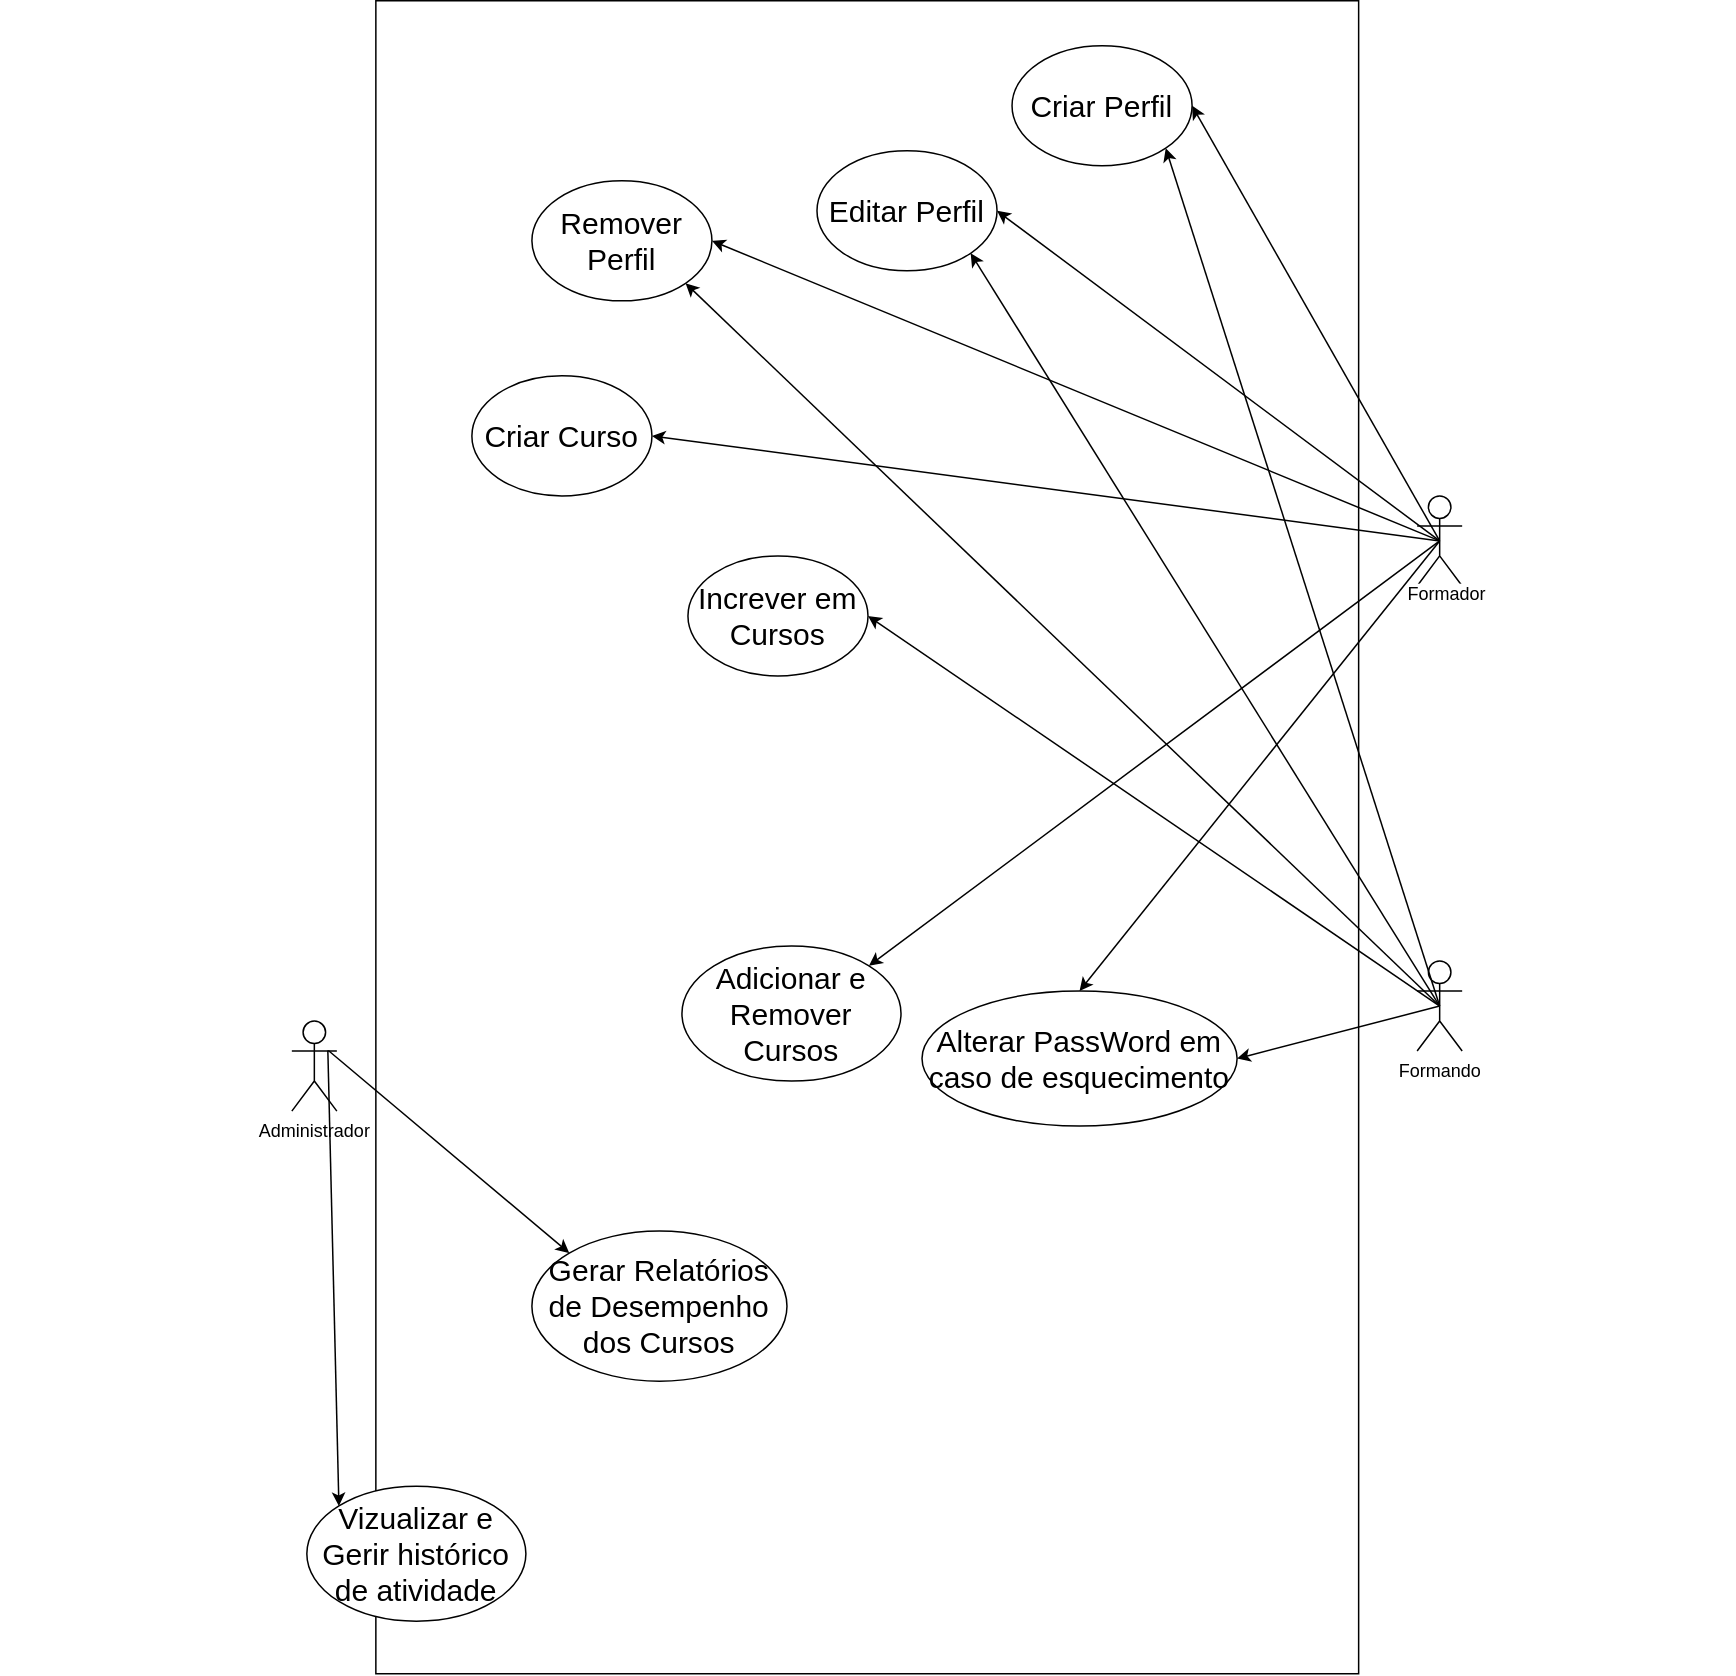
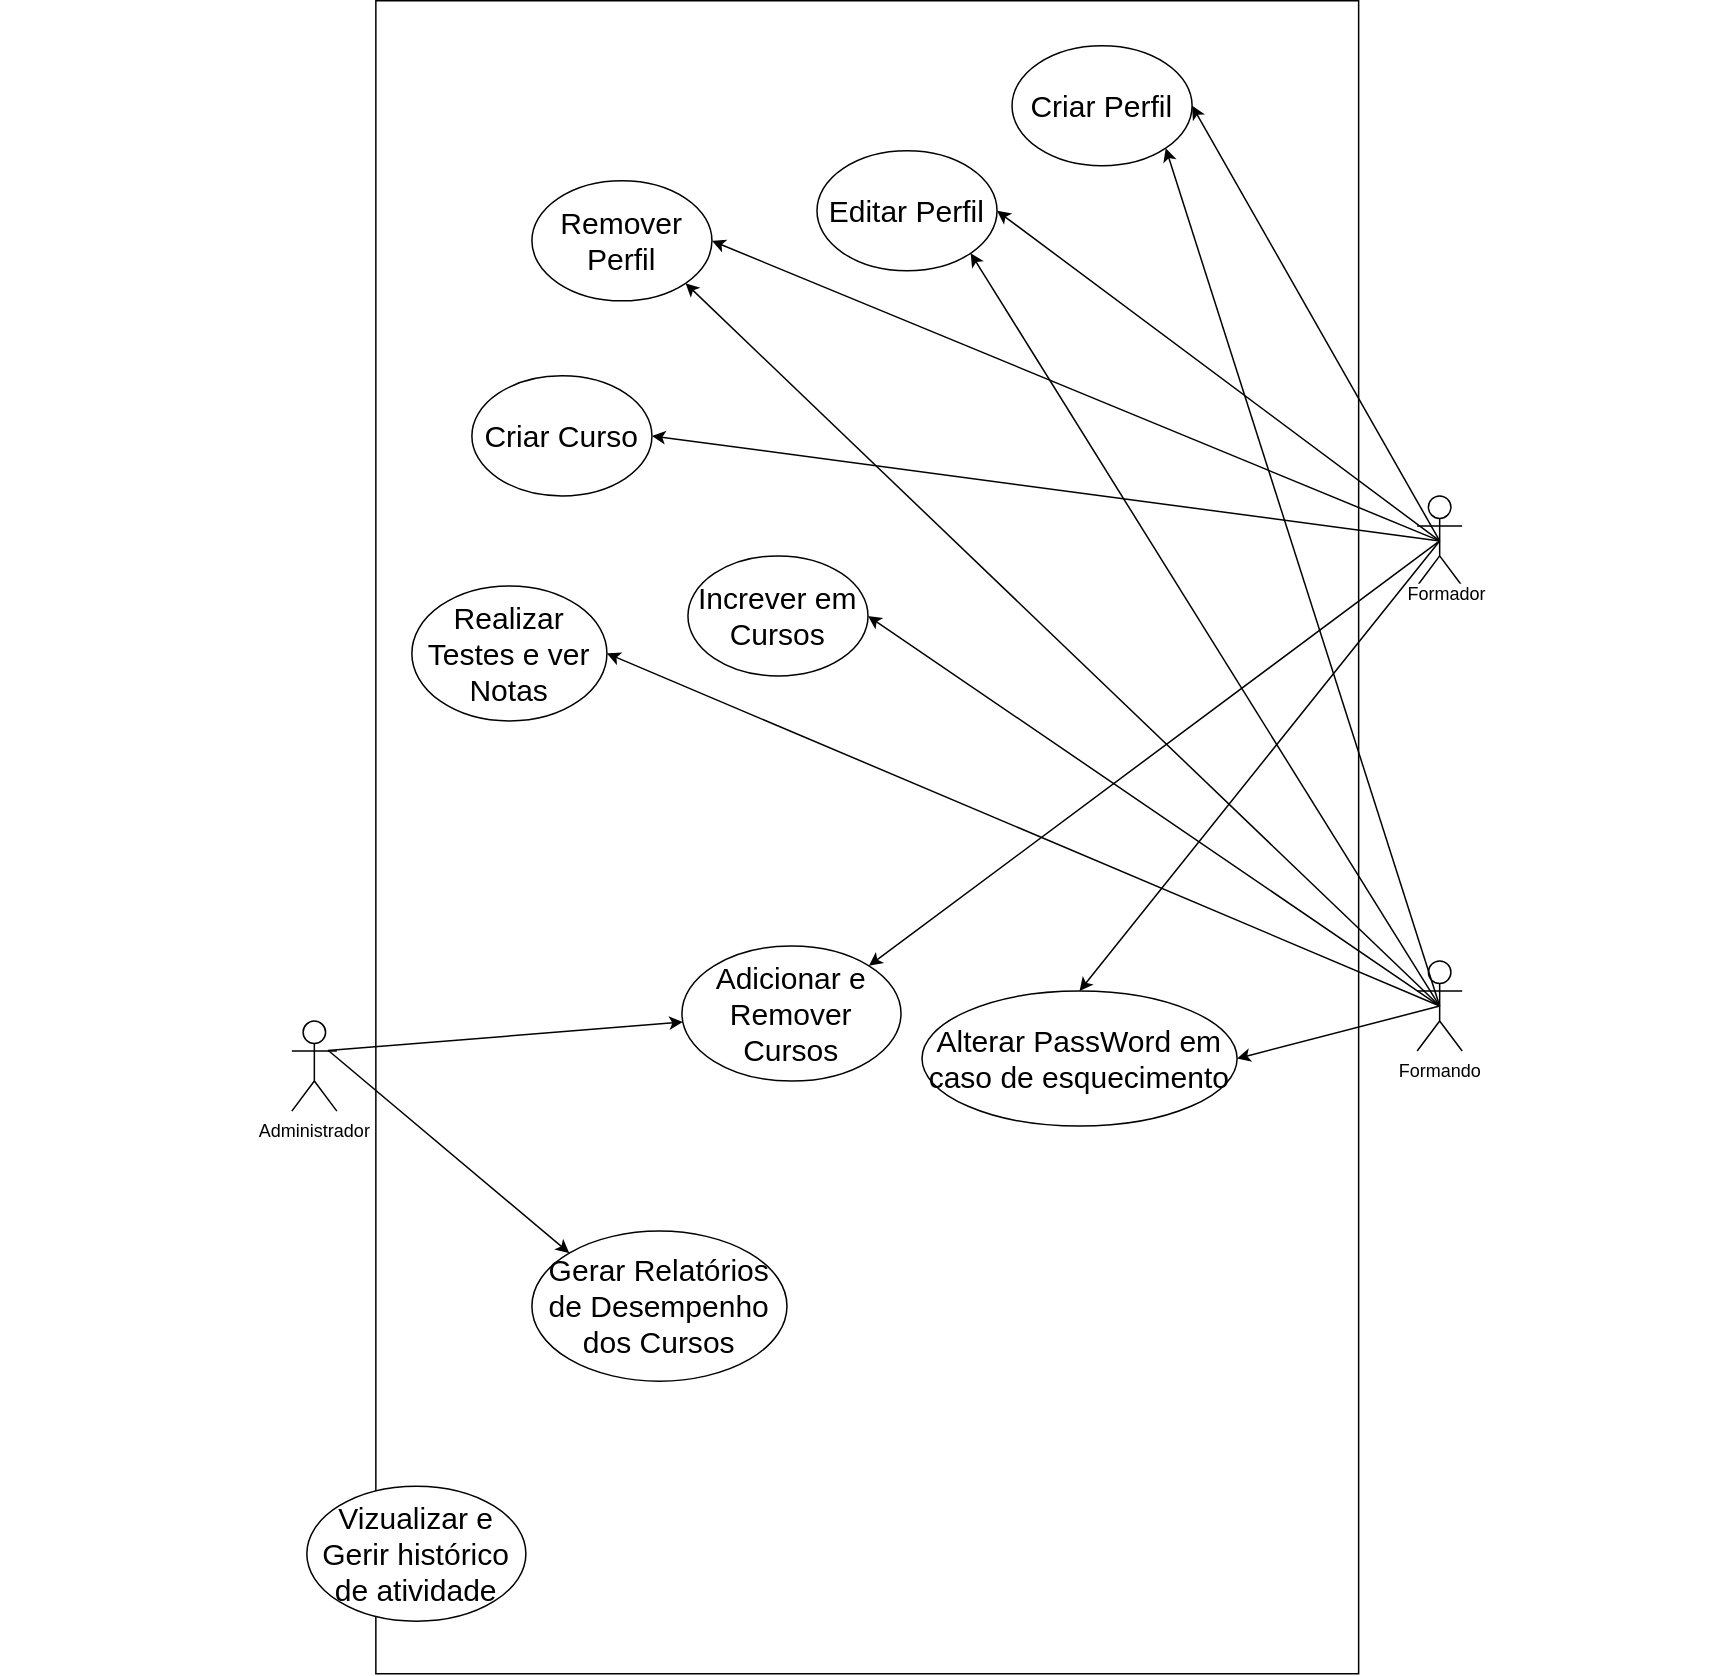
none -> (509, 653)
none -> (1025, 830)
(334, 1300) -> (504, 1036)
